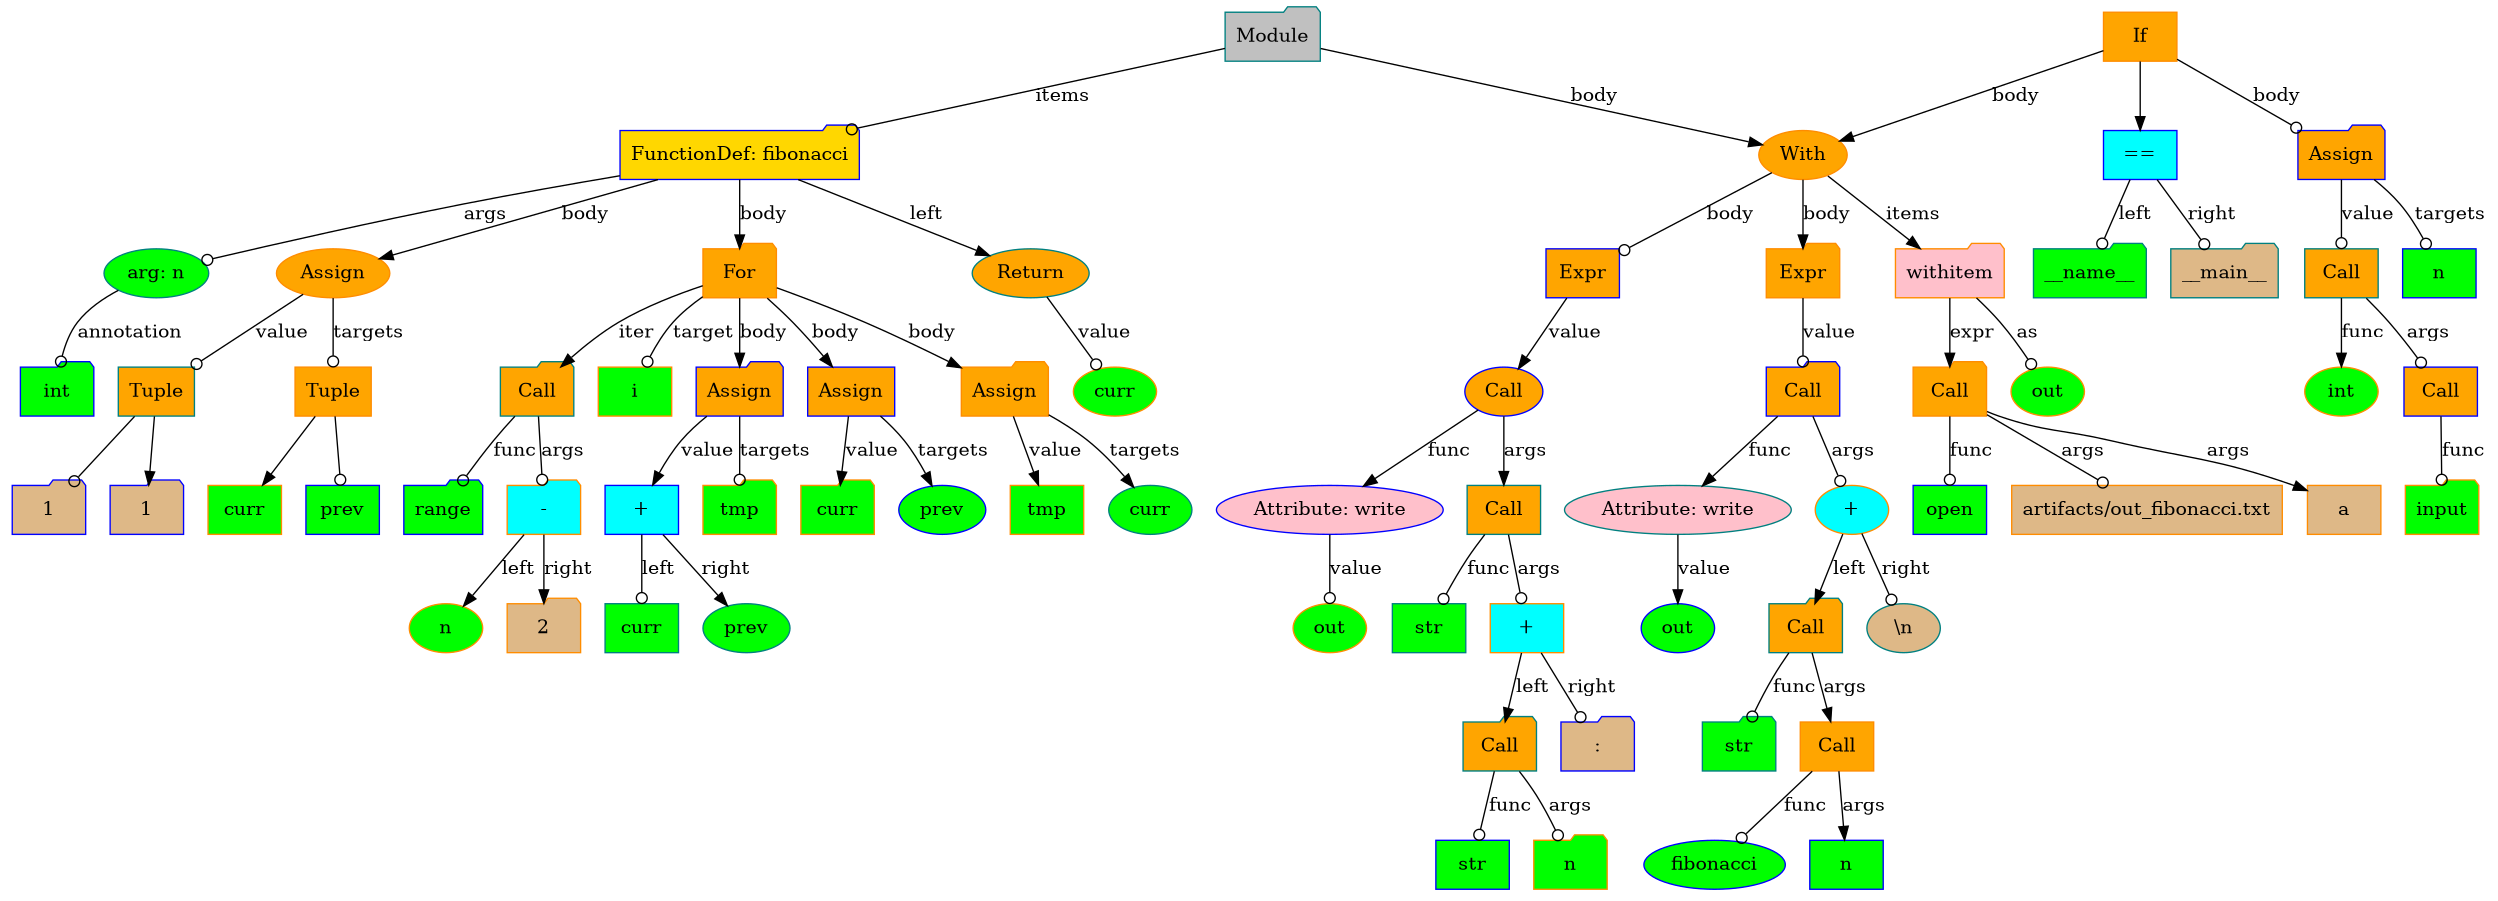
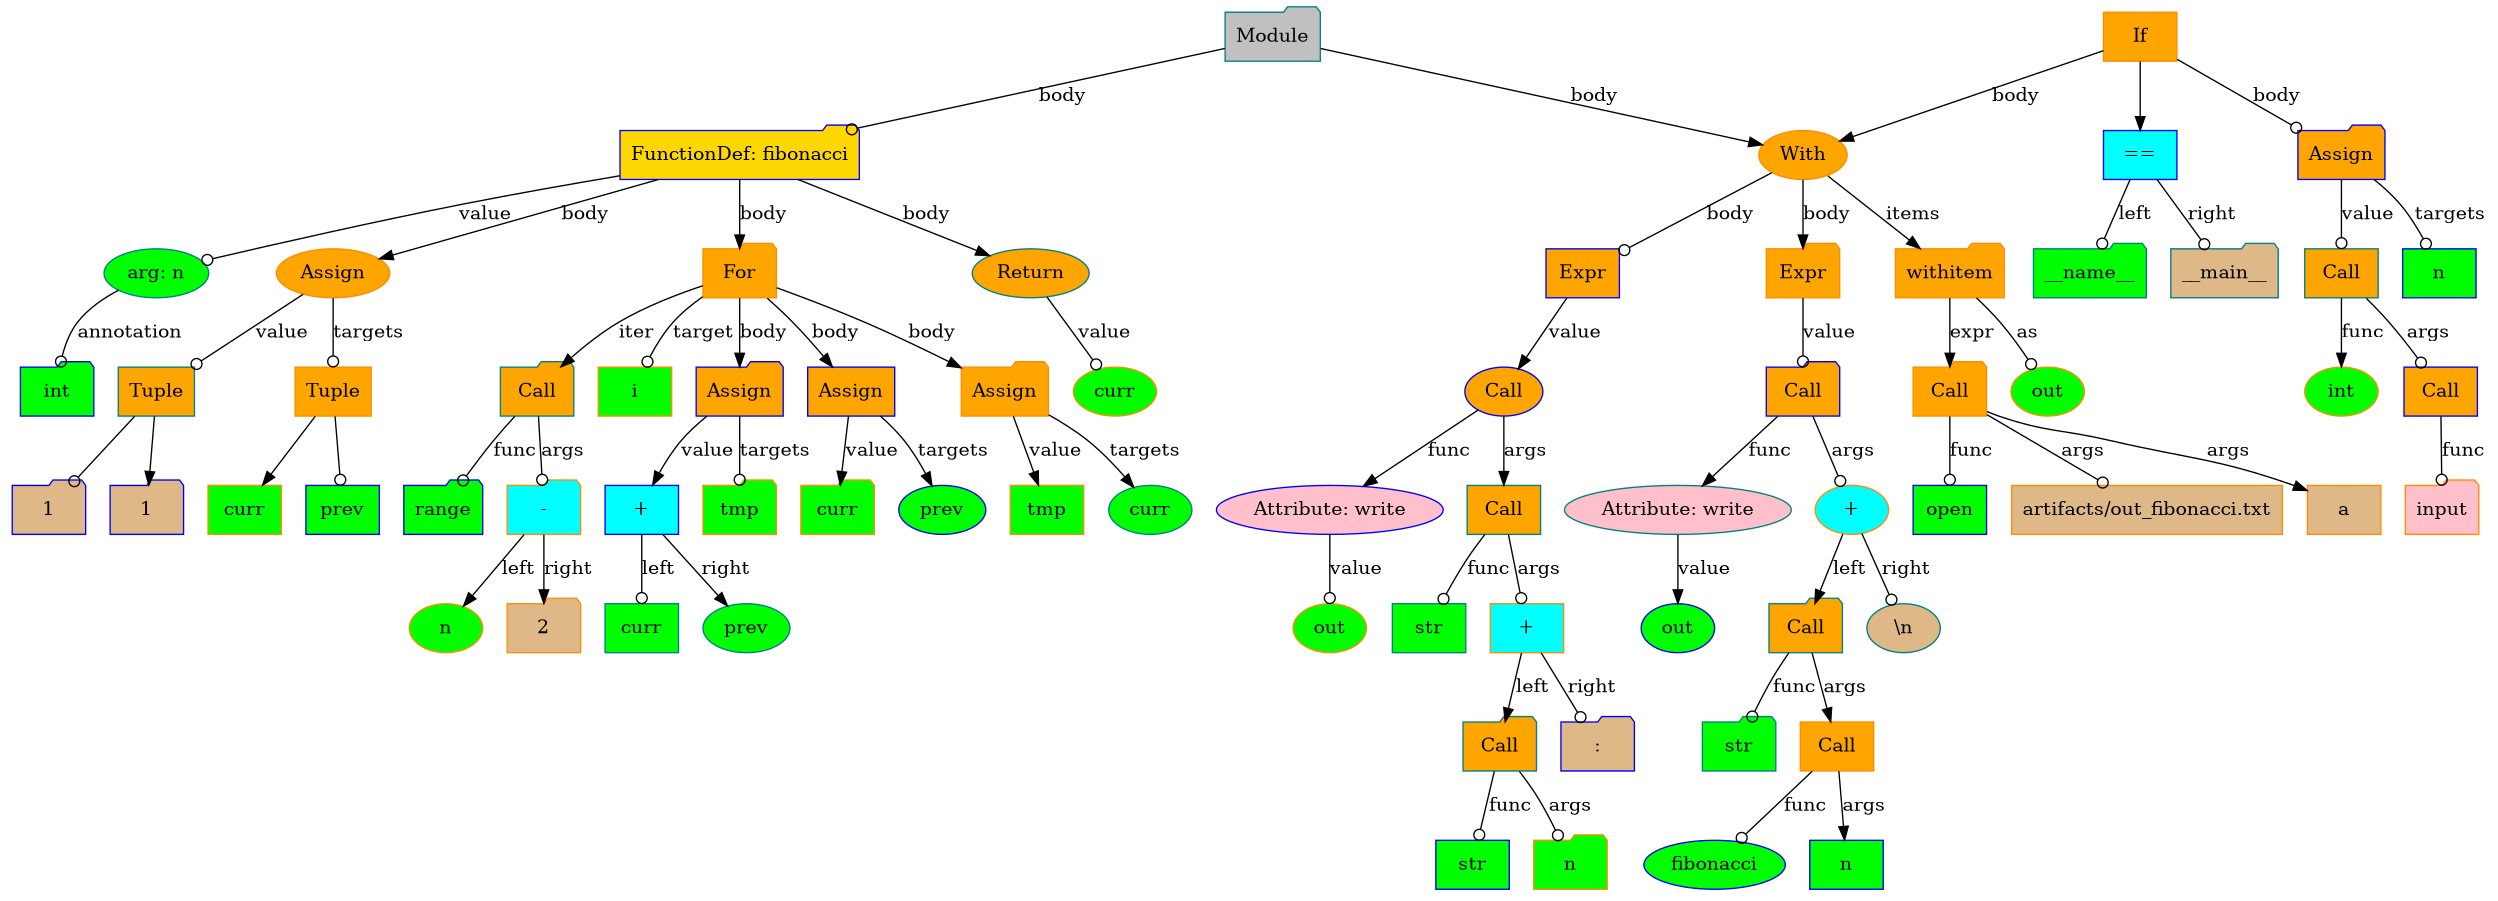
(1063, 96) -> (1063, 96)
(485, 214) -> (485, 214)
(927, 214) -> (927, 214)
(1950, 273) -> (1950, 273)
(2442, 510) -> (2442, 510)
